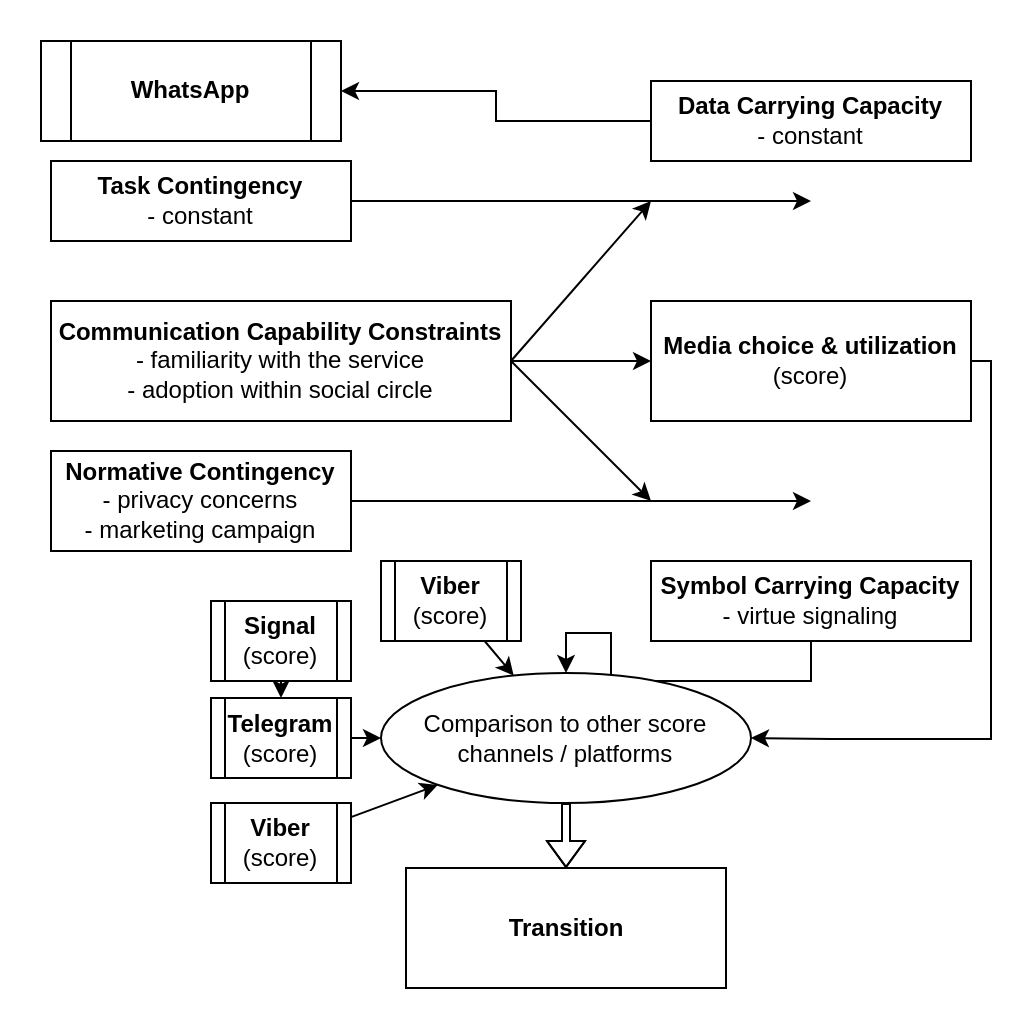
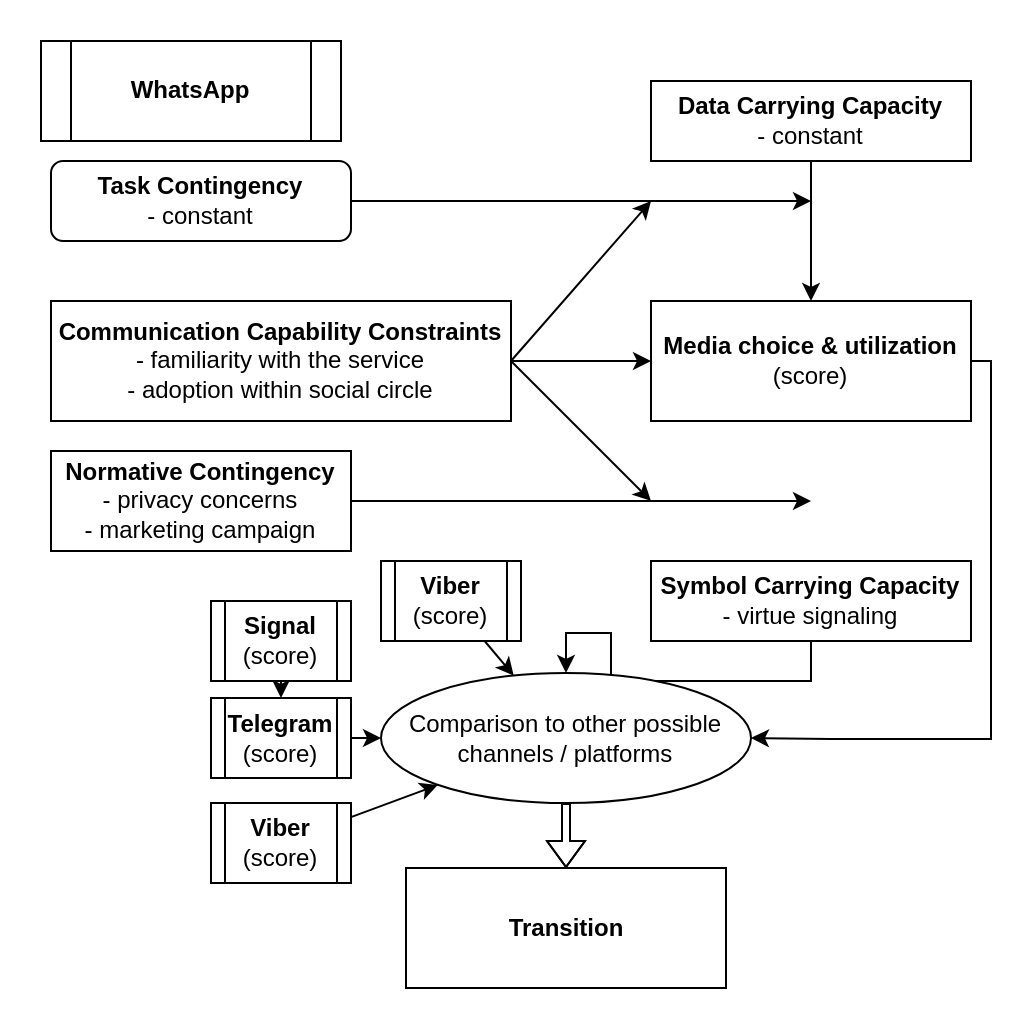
(496, 113) -> (811, 224)
(201, 201) -> (201, 201)
(566, 739) -> (566, 739)
